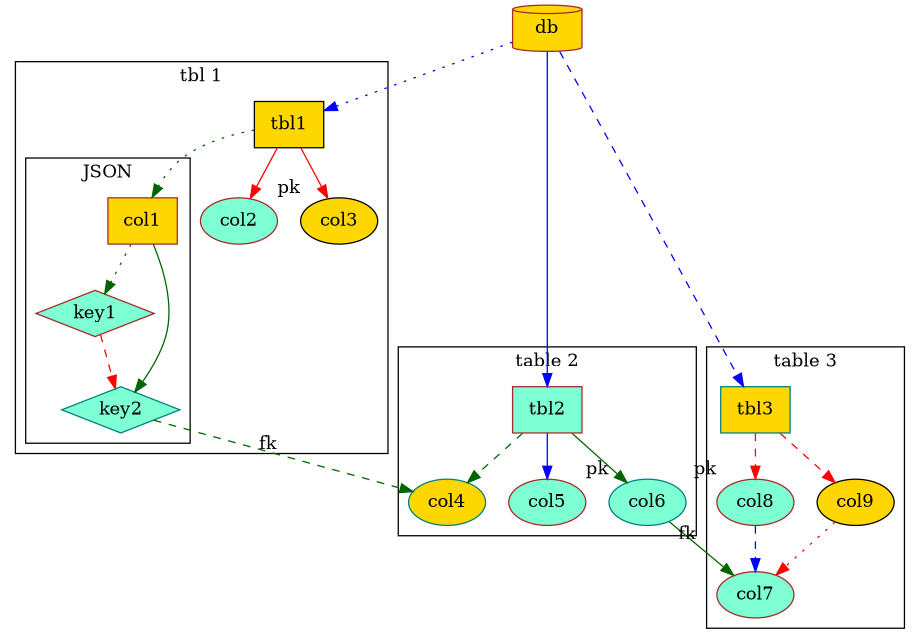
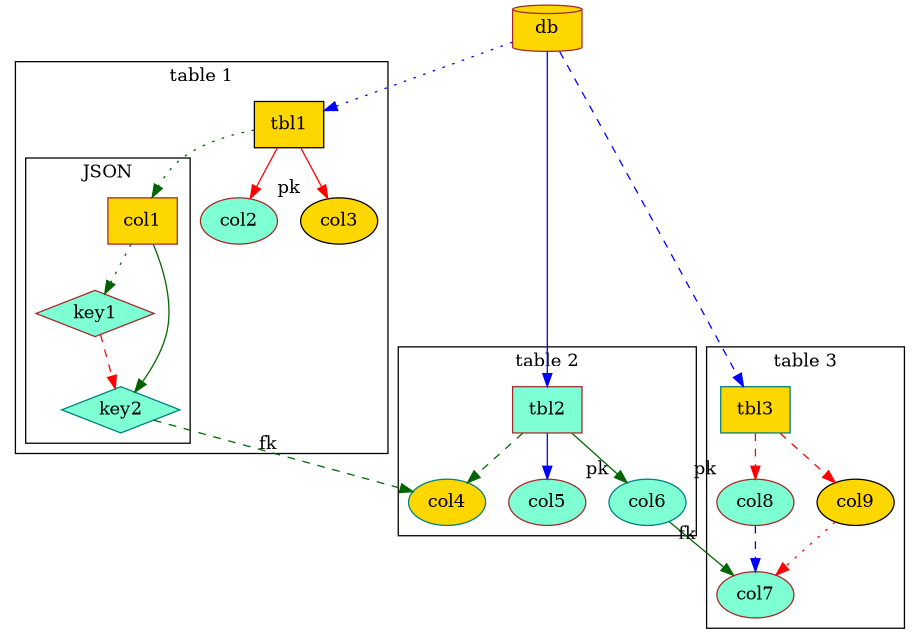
(202, 76) -> (202, 76)
